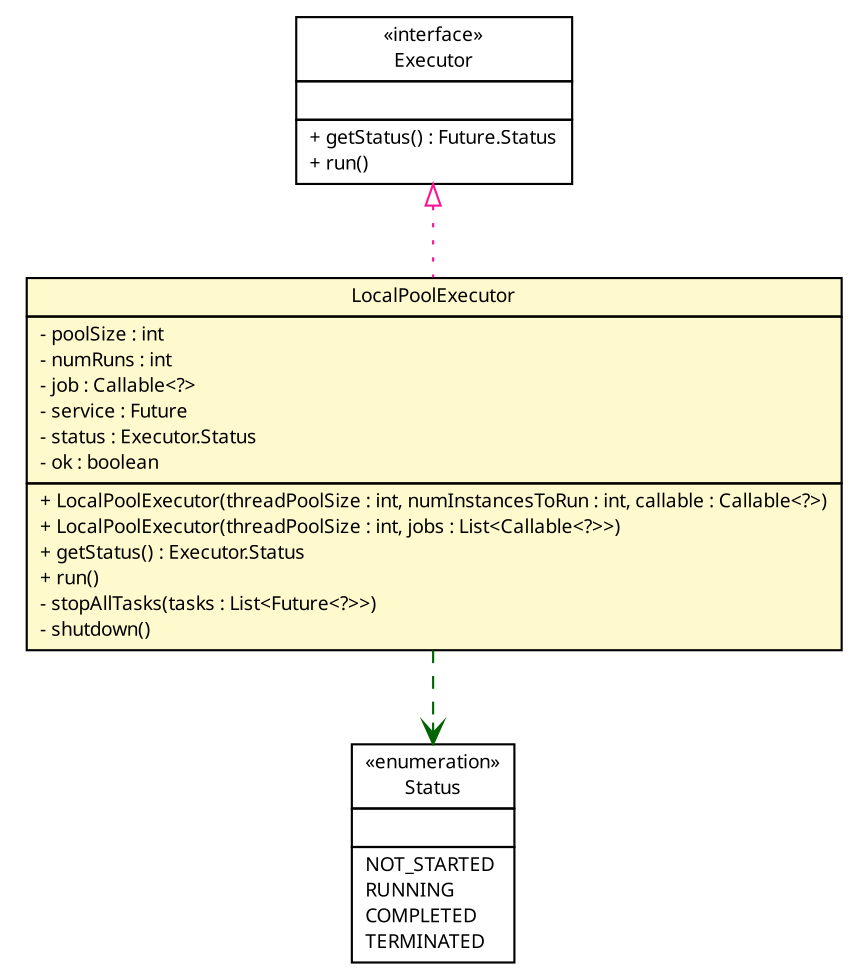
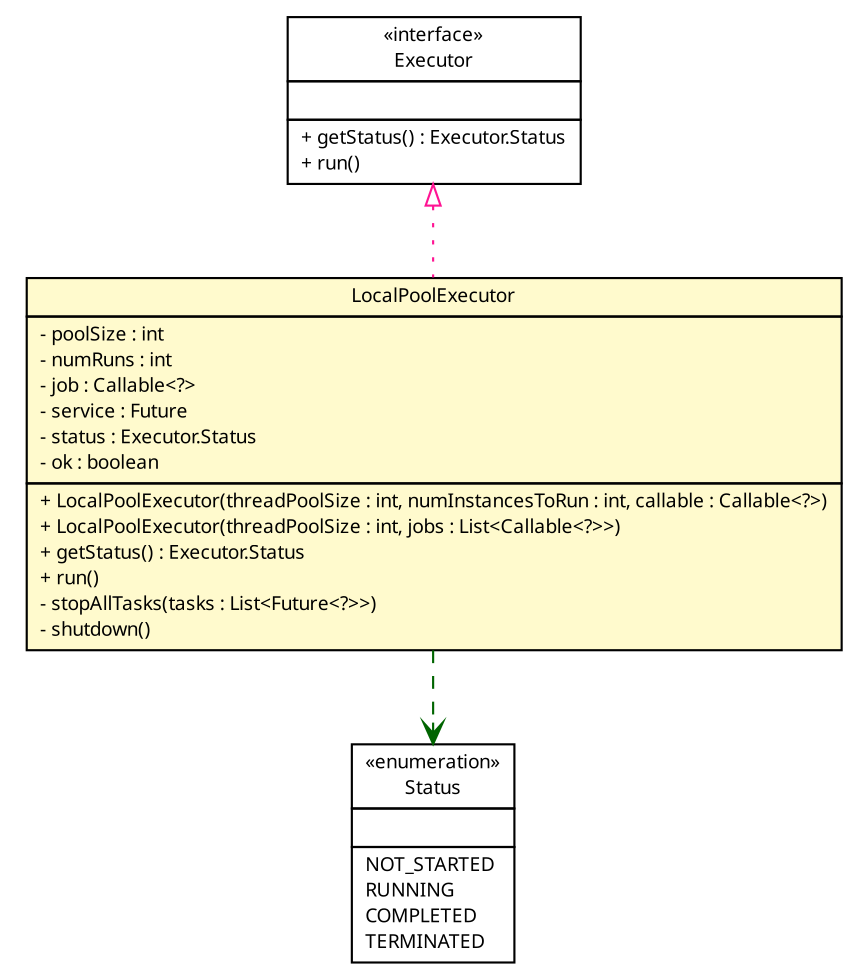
(434, 138) -> (434, 138)
